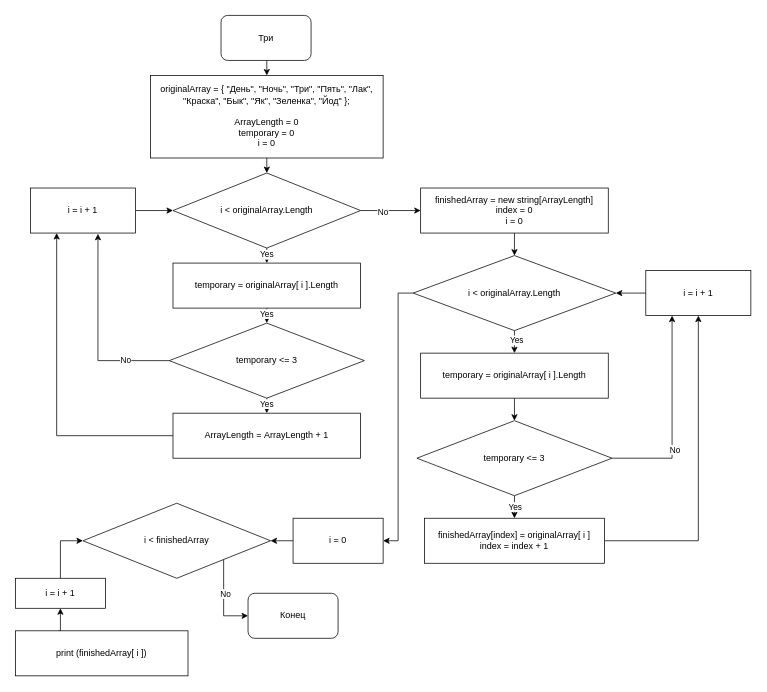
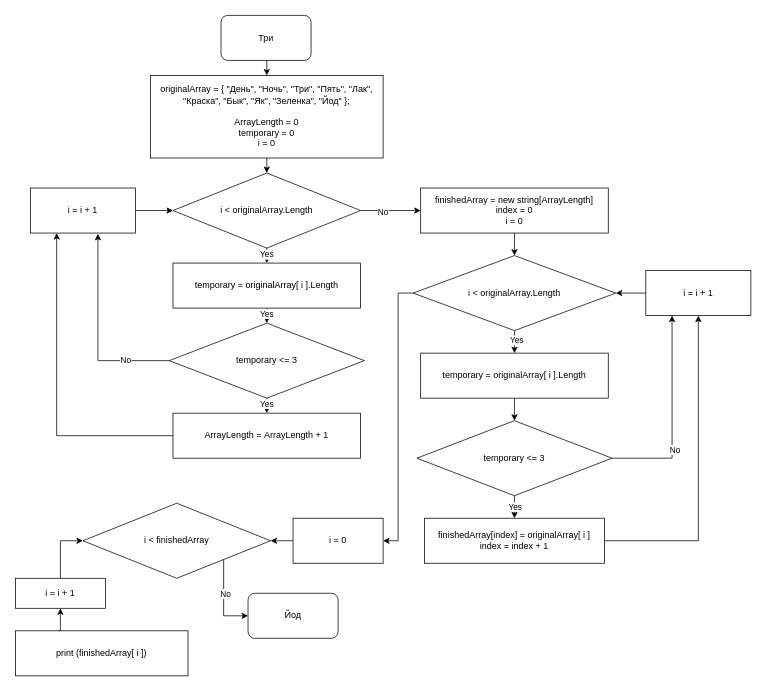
(293, 615) -> (293, 615)
